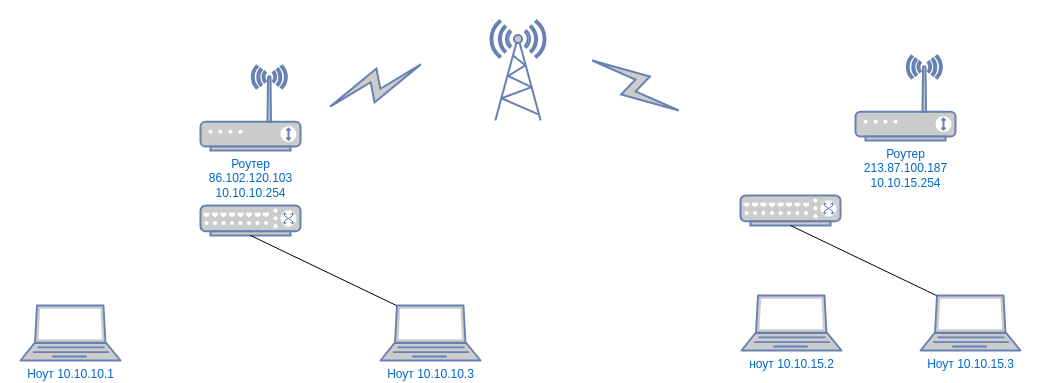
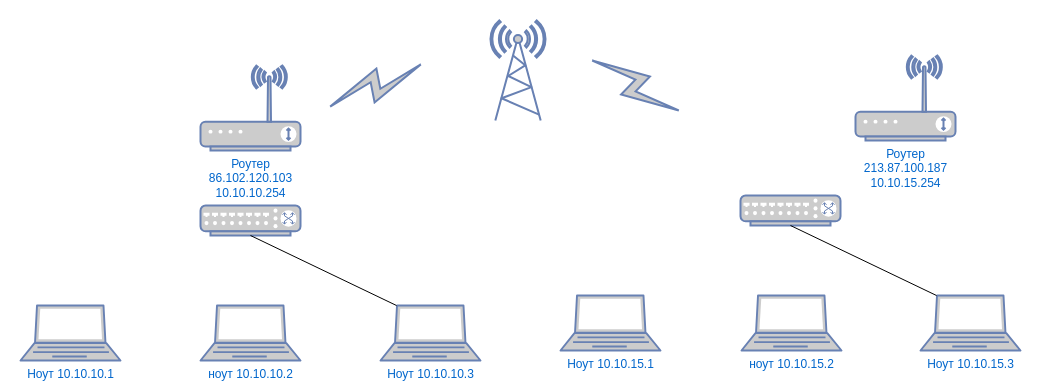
none -> (611, 323)
none -> (251, 333)
